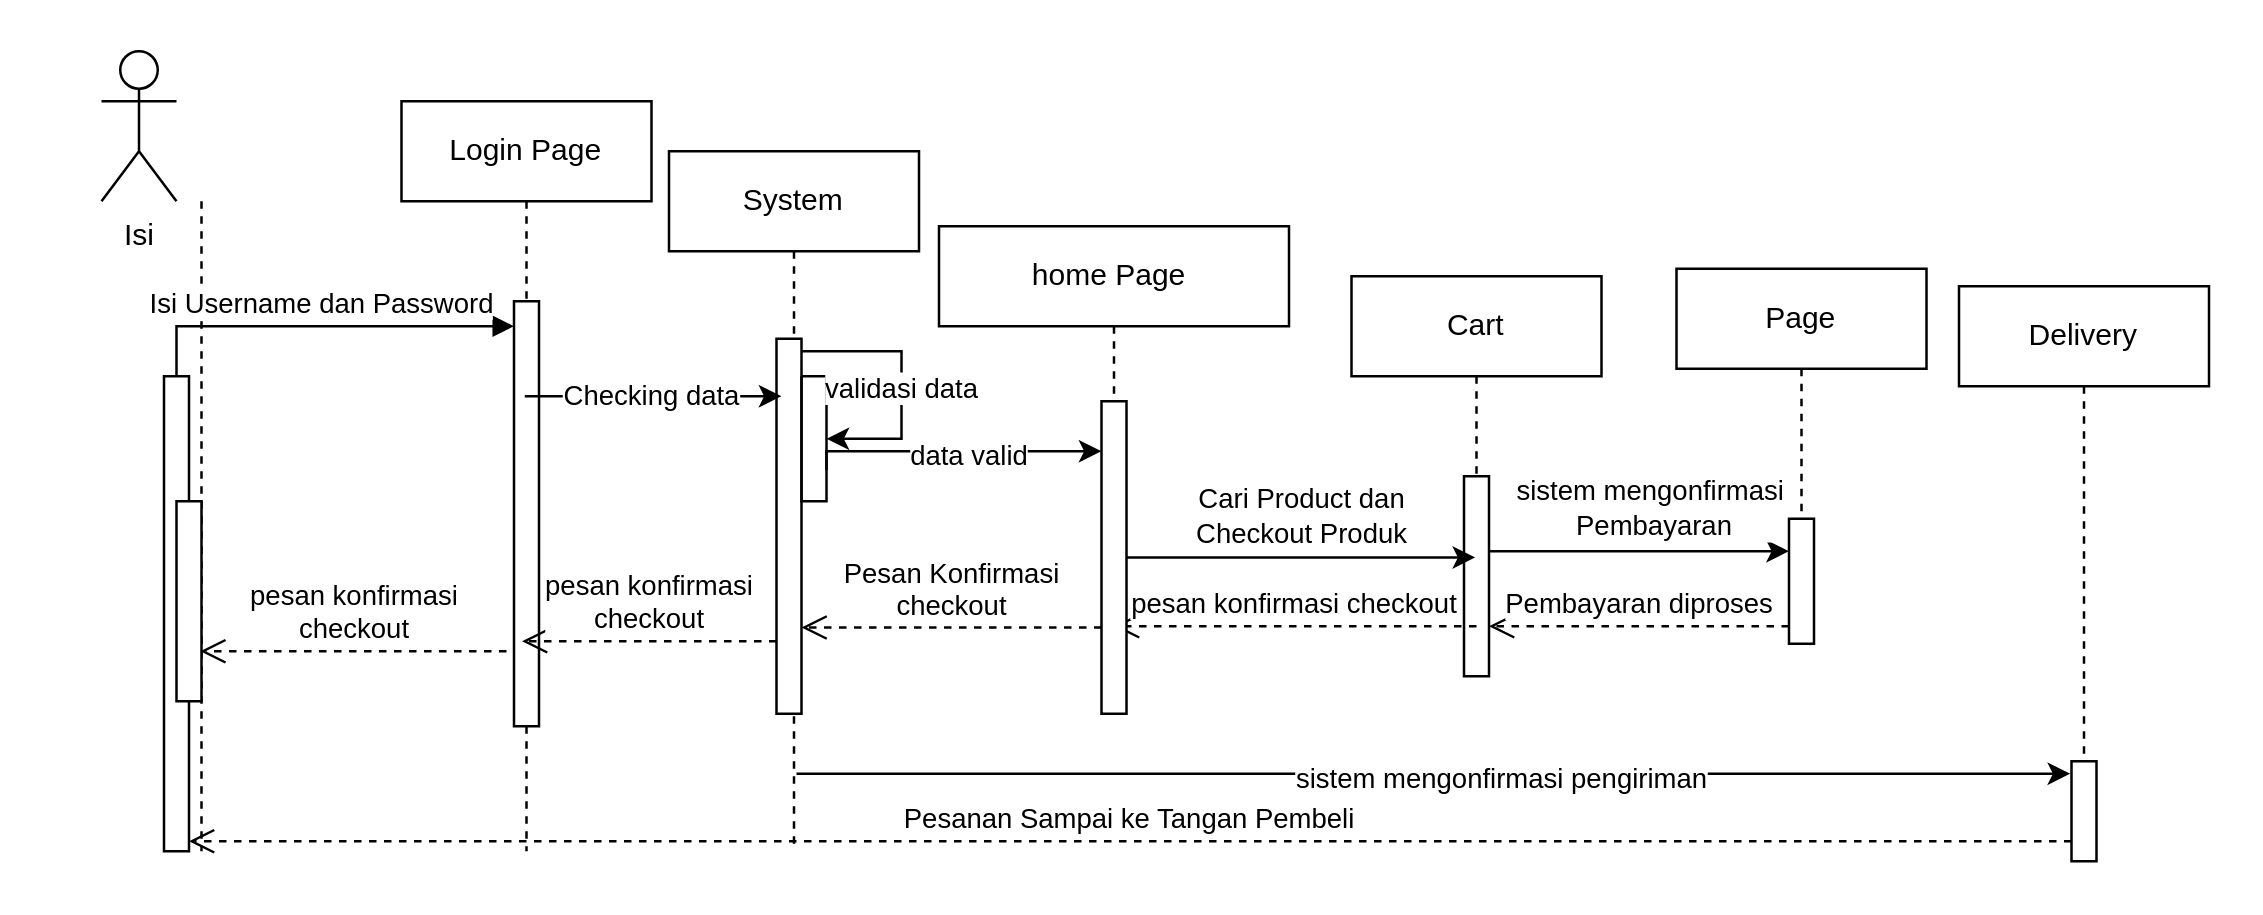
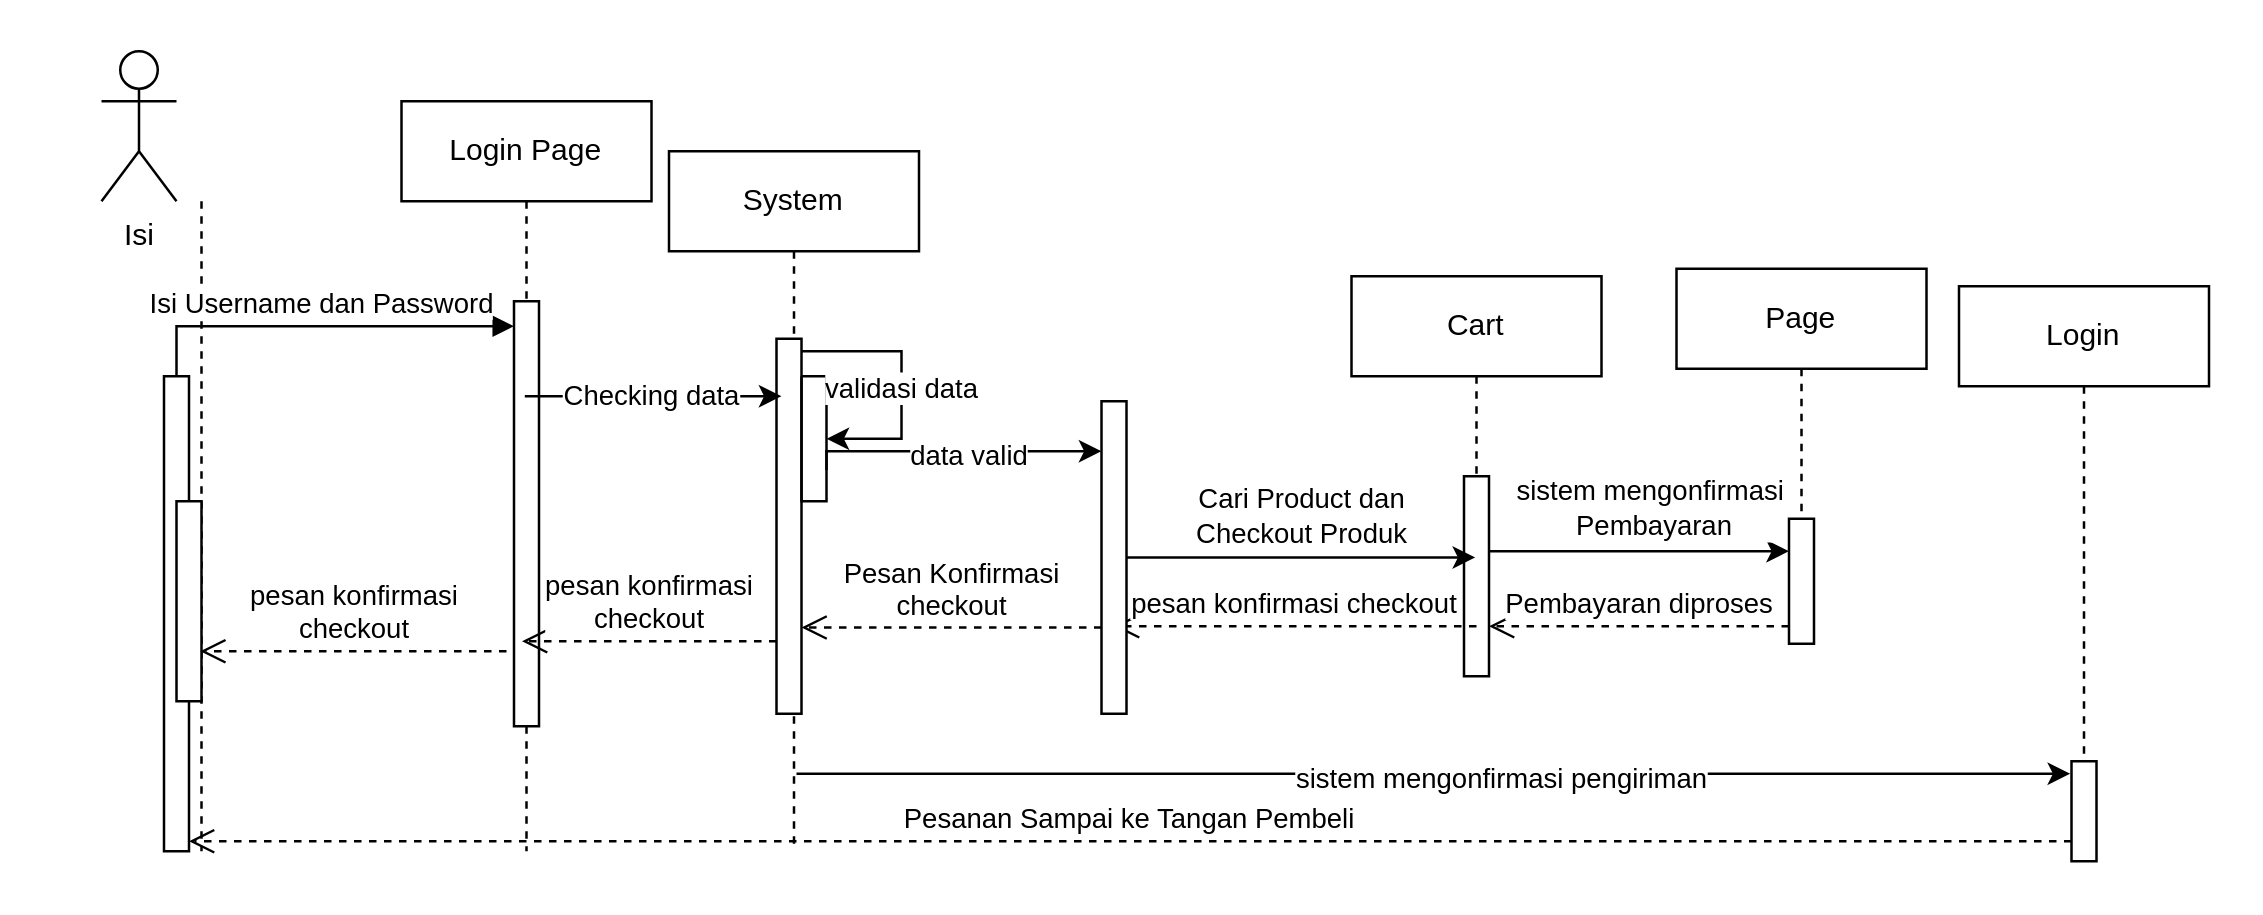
(1114, 314) -> none
(2084, 336) -> (2084, 336)
